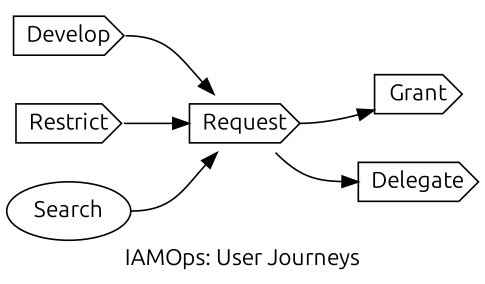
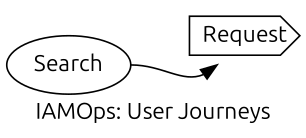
(69, 36) -> none
(418, 94) -> none
(69, 123) -> none
(418, 182) -> none
